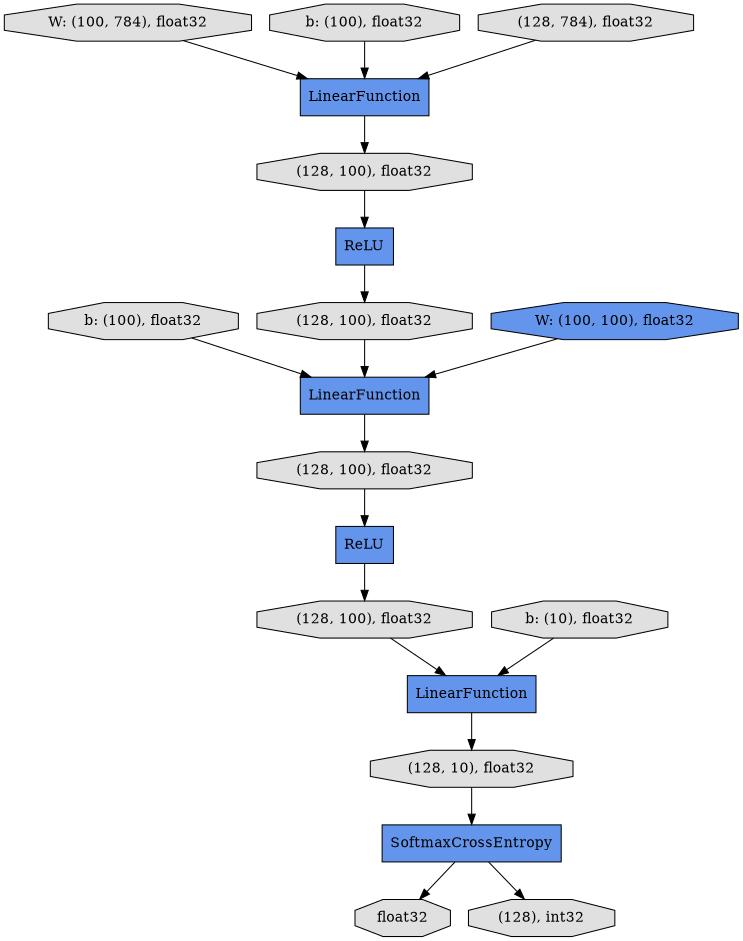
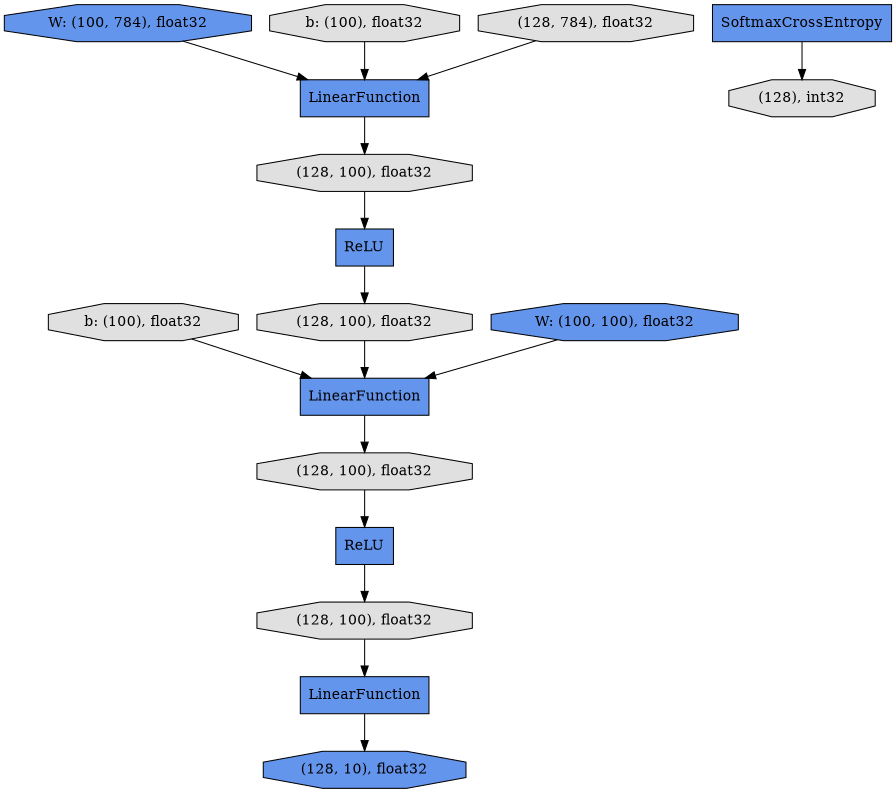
(128, 23) -> (128, 23)
(580, 620) -> none
(472, 769) -> (365, 770)
(472, 801) -> none
(403, 918) -> none
